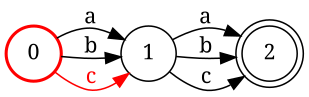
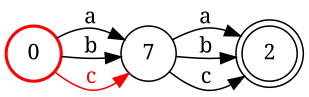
(149, 54) -> (149, 54)
